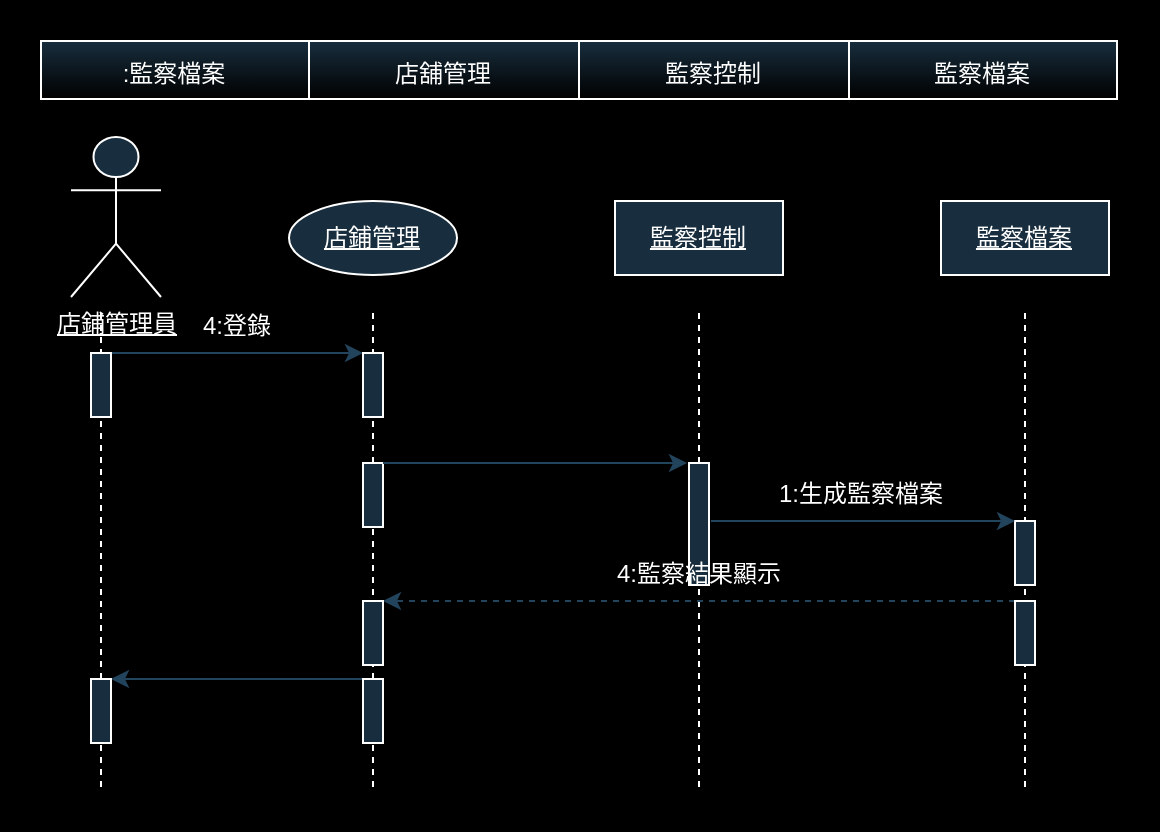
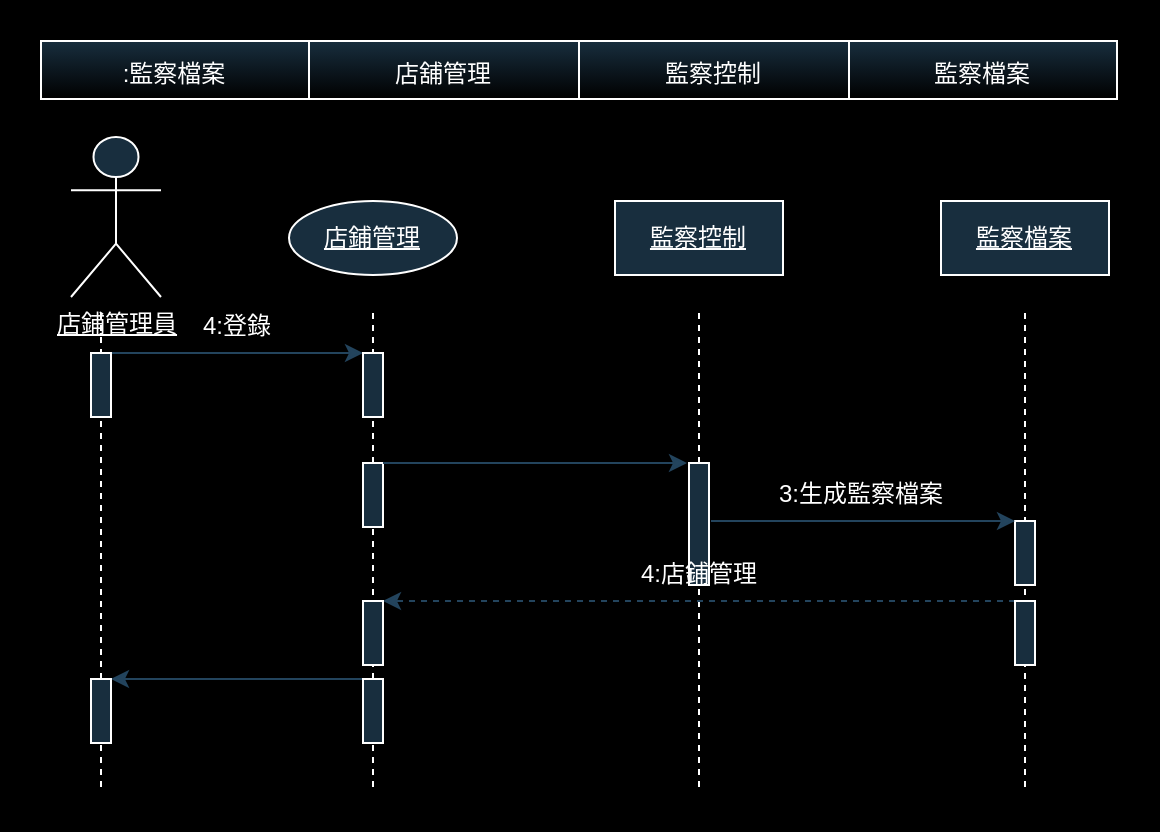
(862, 495) -> (862, 495)
(700, 575) -> (700, 575)
